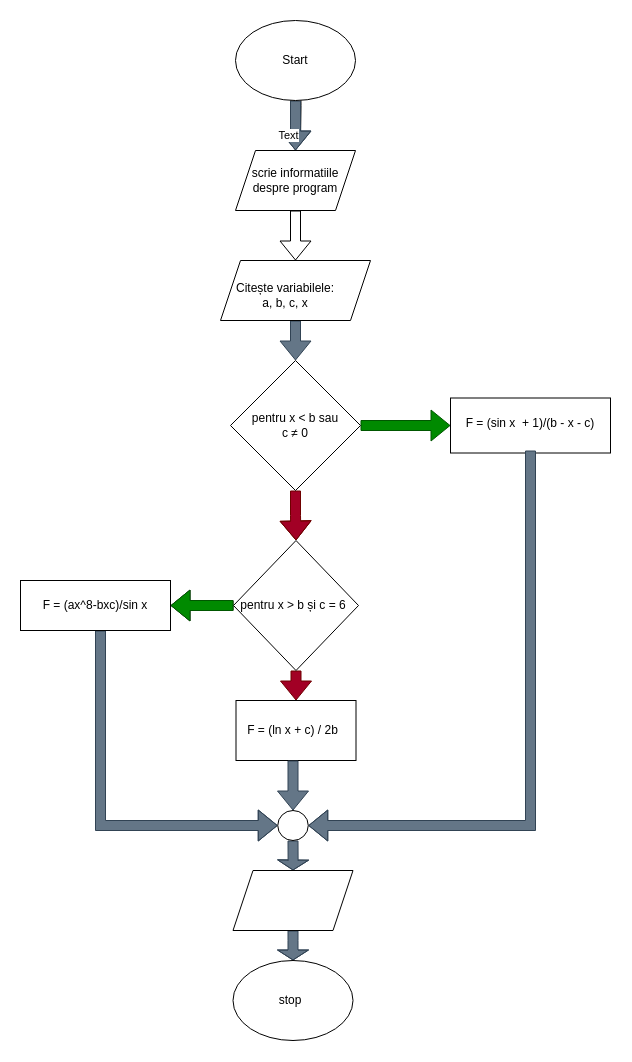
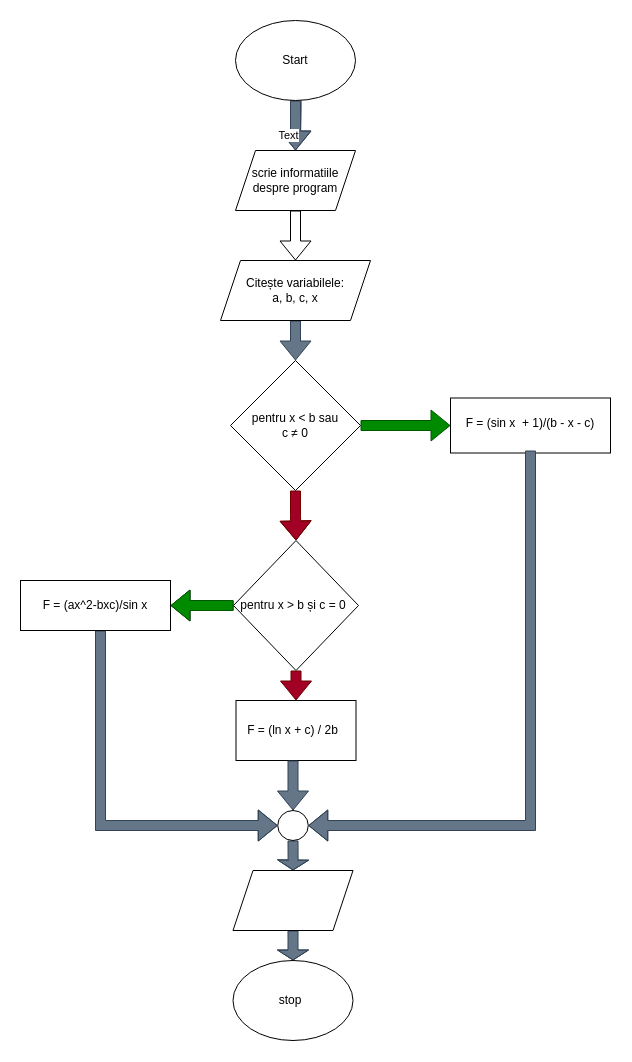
(286, 296) -> (296, 291)
(96, 606) -> (96, 606)
(294, 606) -> (294, 606)
